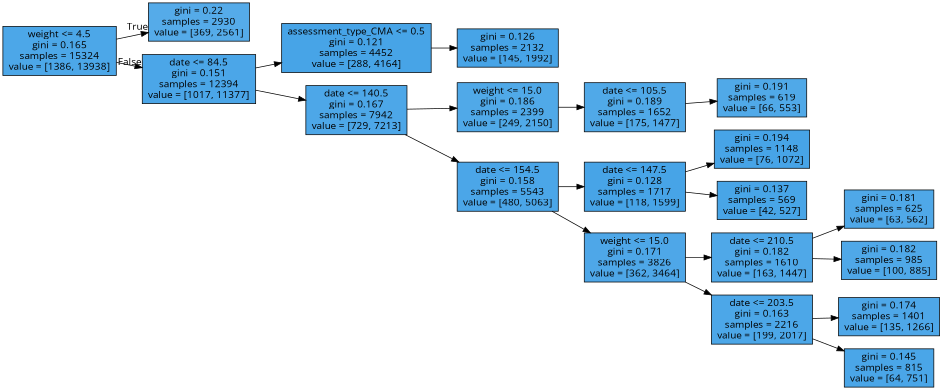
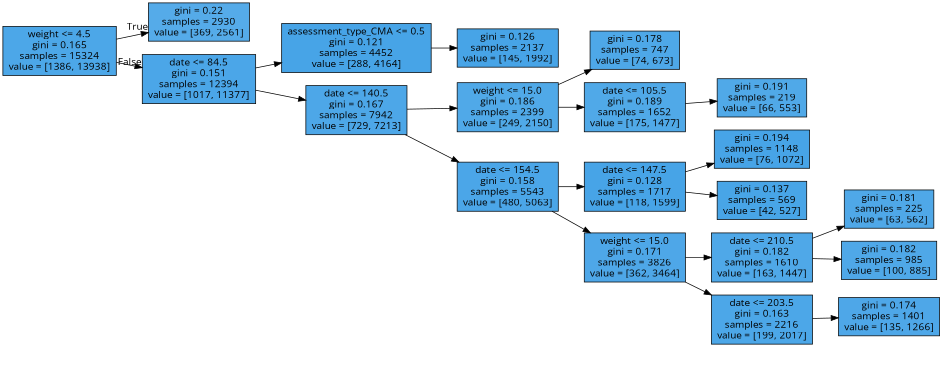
(508, 48) -> (508, 48)
none -> (635, 50)
(762, 98) -> (762, 98)
(889, 209) -> (889, 209)
(889, 368) -> none
